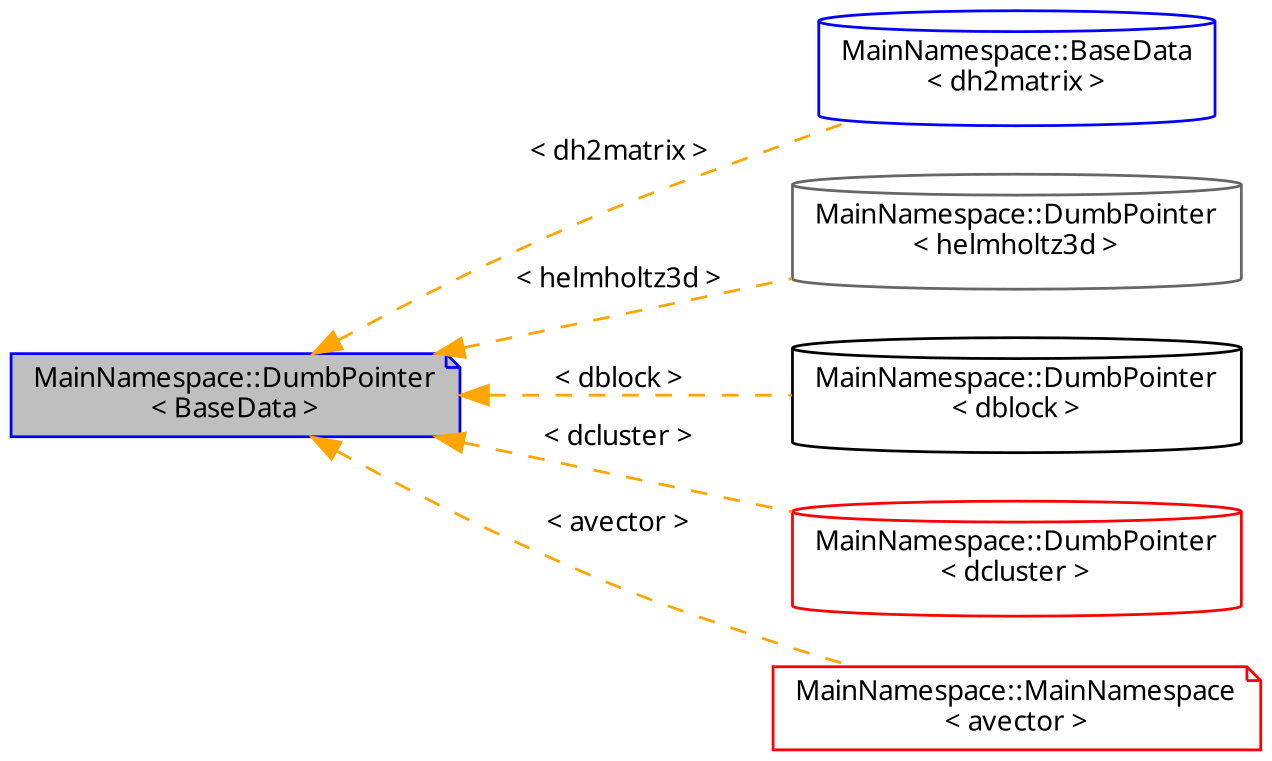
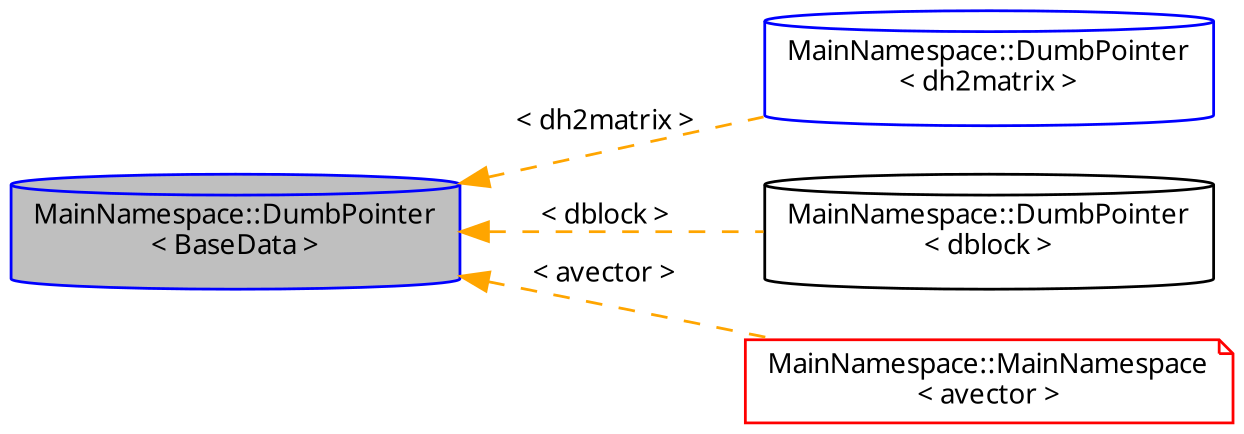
(1017, 68) -> (989, 68)
(1017, 232) -> none
(236, 395) -> (236, 232)
(1017, 559) -> none
